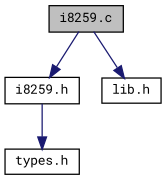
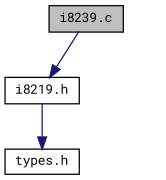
(86, 19) -> (86, 19)
(42, 91) -> (42, 91)
(131, 91) -> none
